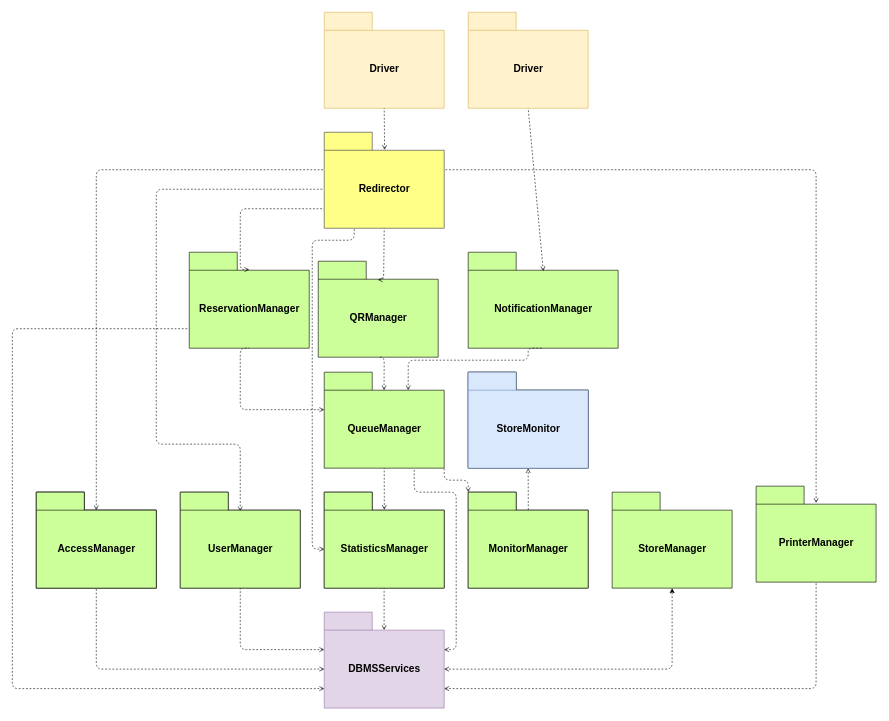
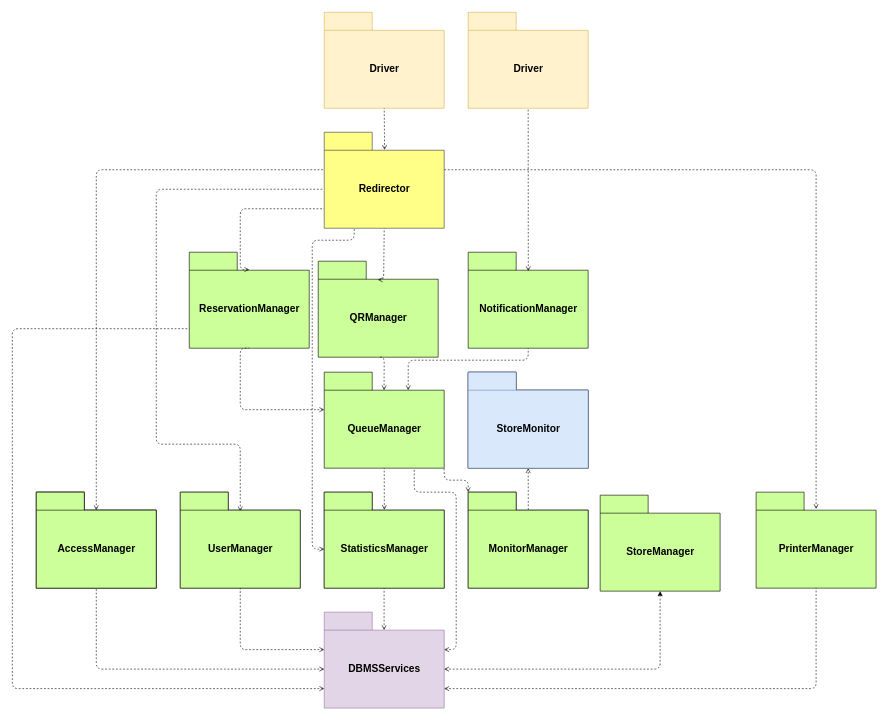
(543, 300) -> (528, 300)
(816, 534) -> (816, 540)
(672, 540) -> (660, 543)
